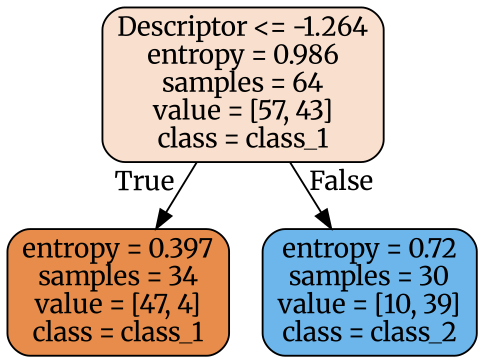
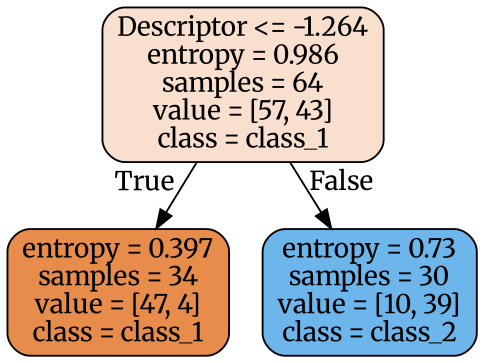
(370, 292) -> (370, 292)
